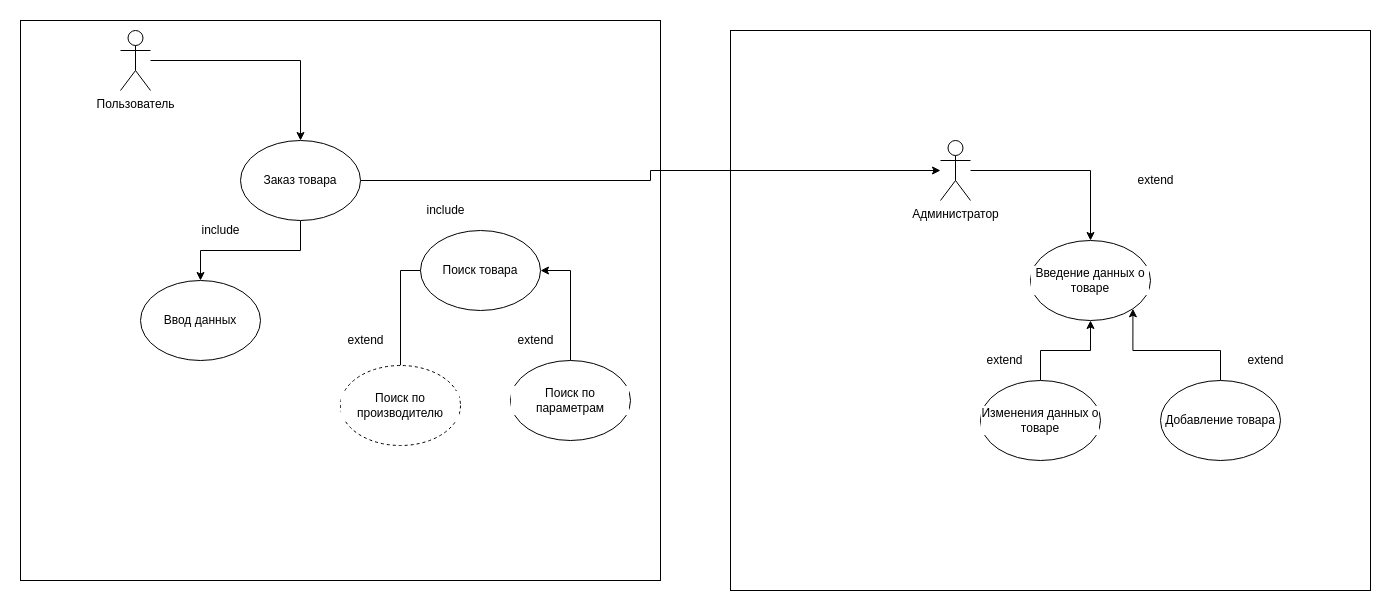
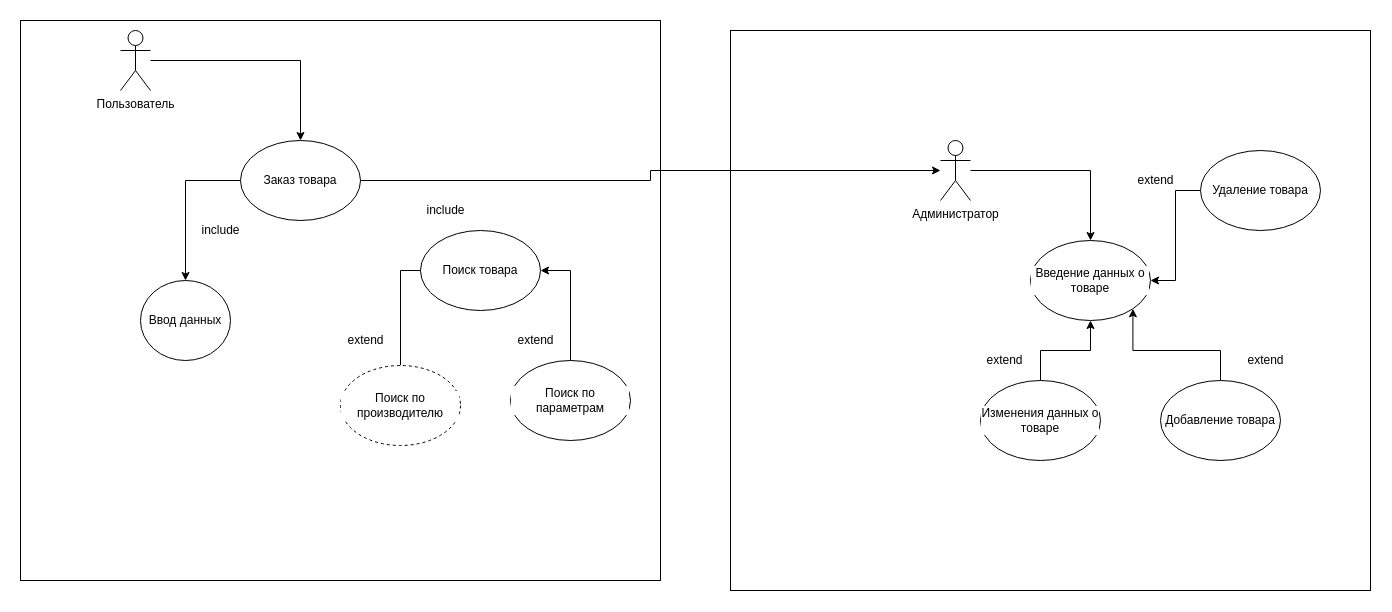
none -> (1261, 191)
none -> (1176, 232)
(201, 321) -> (186, 321)
